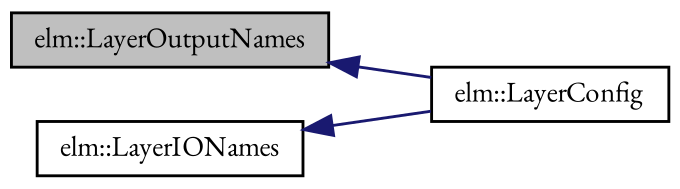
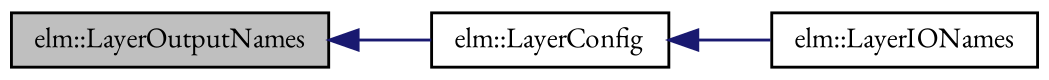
(382, 118) -> (734, 40)
